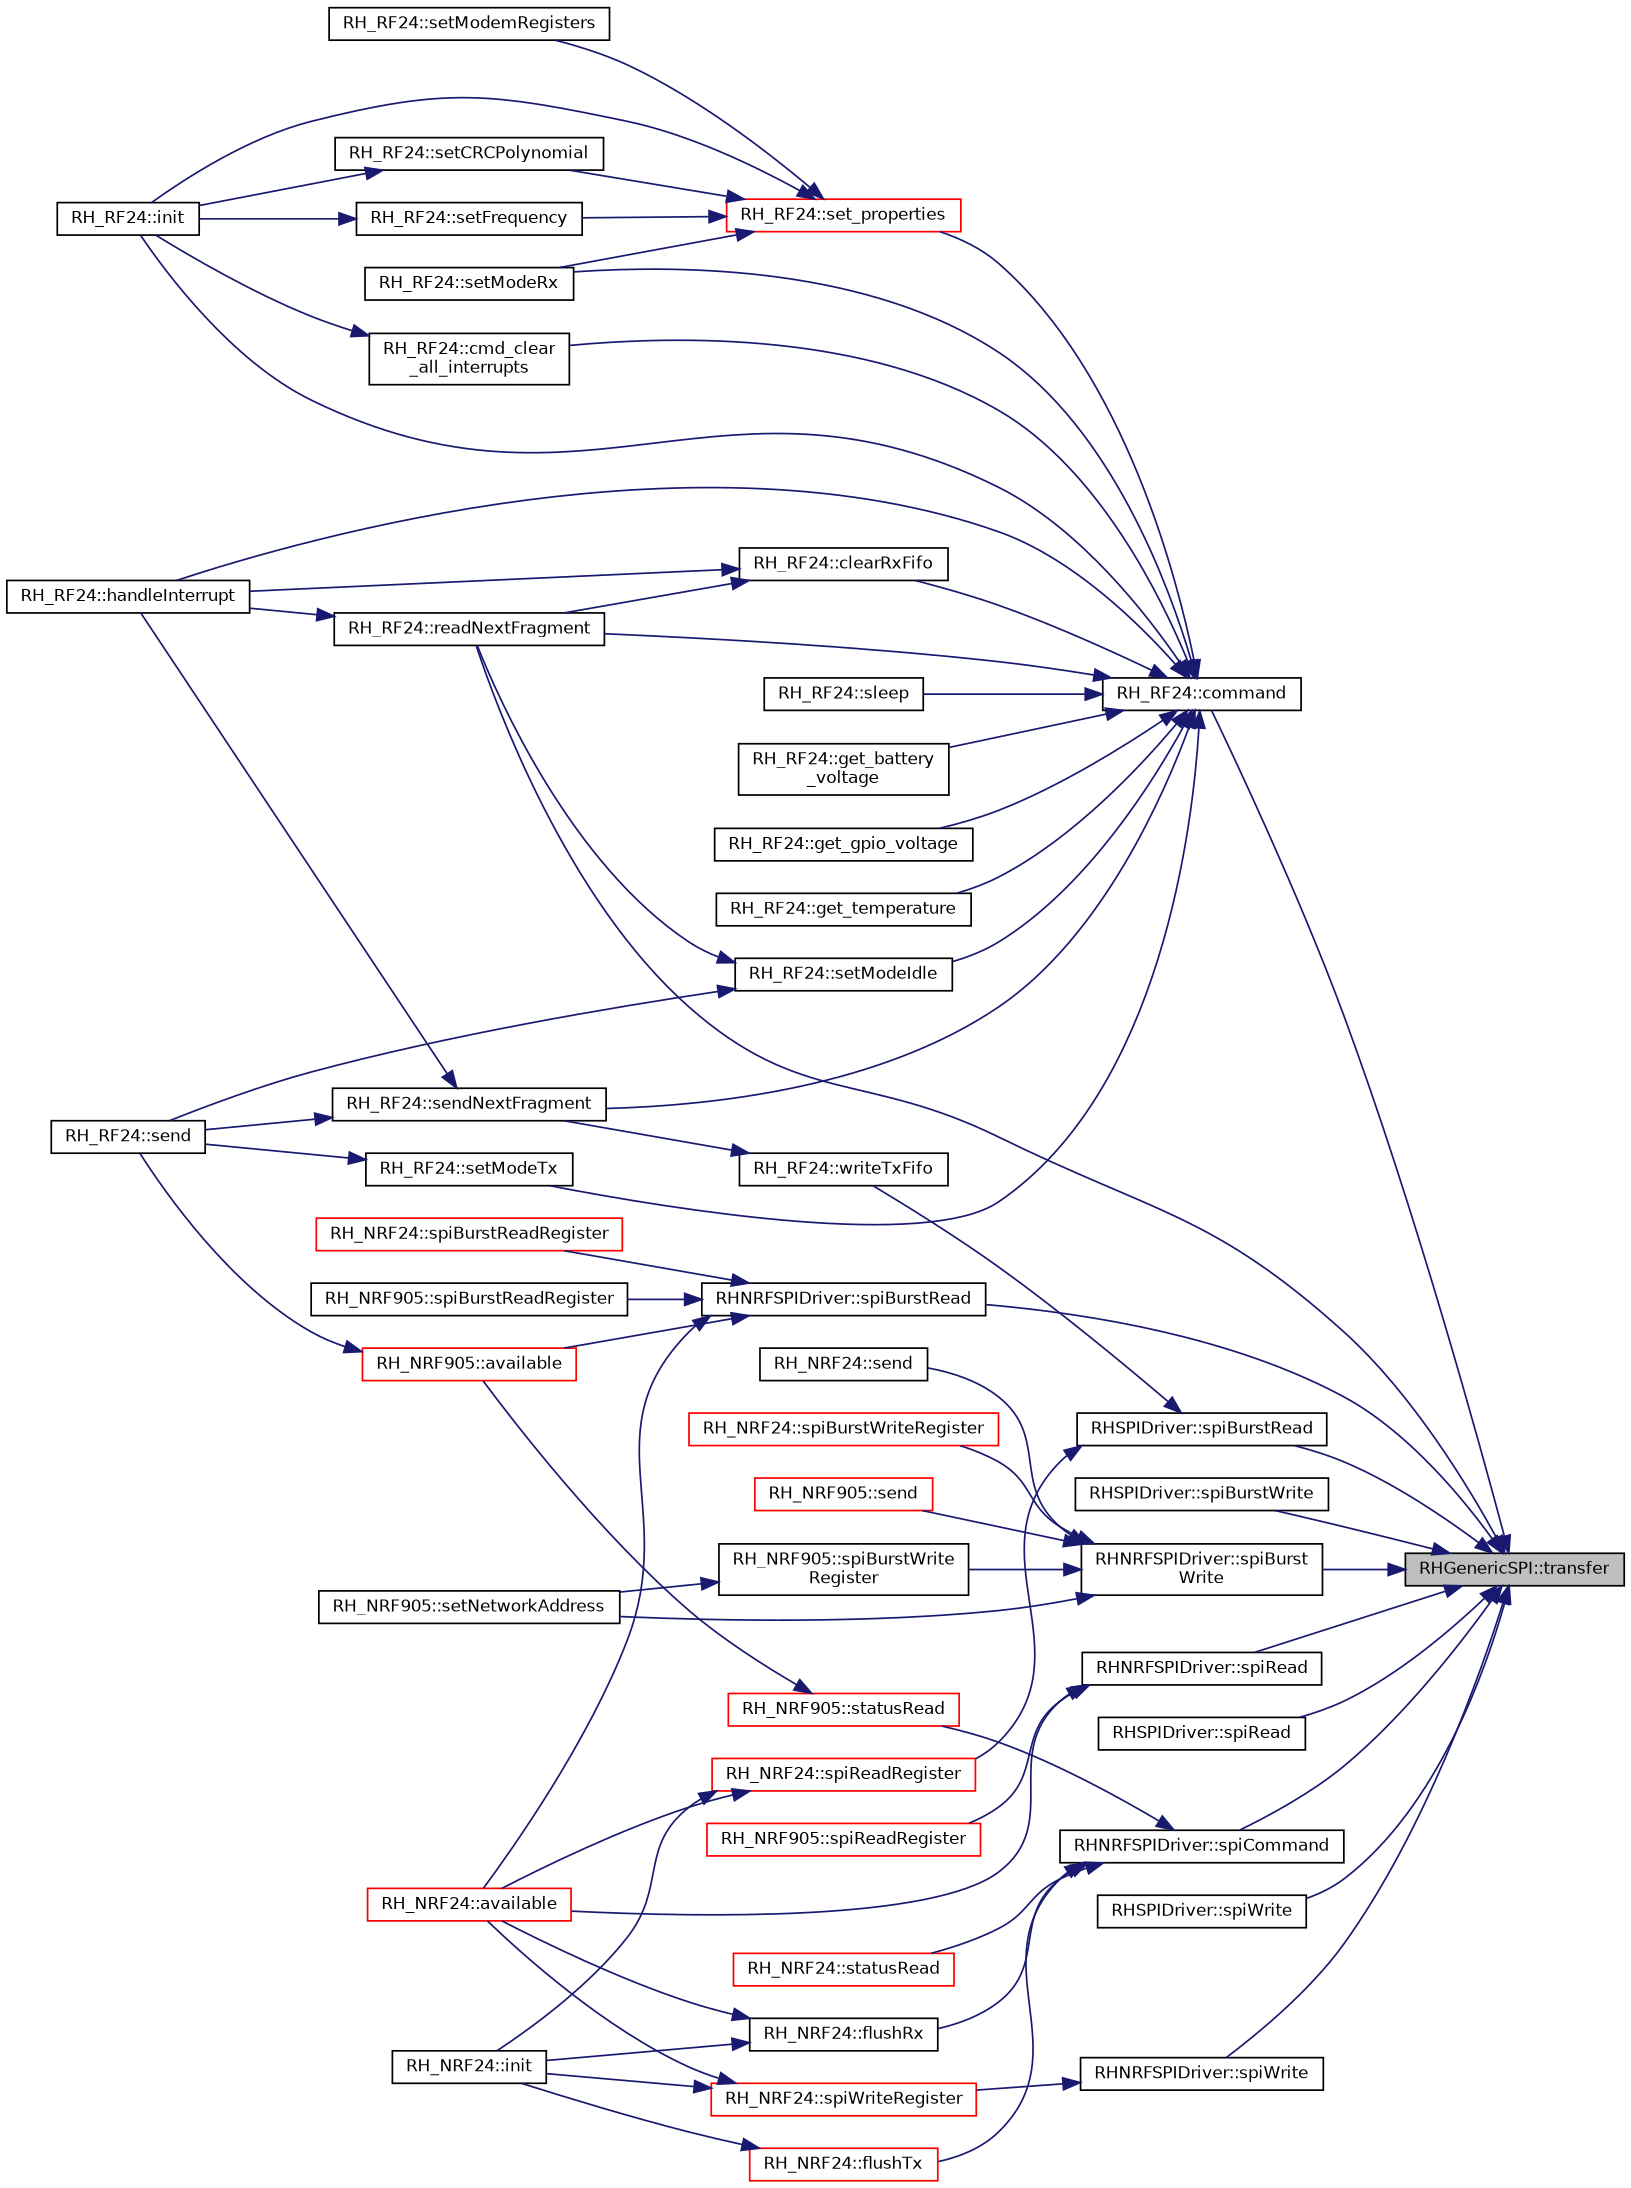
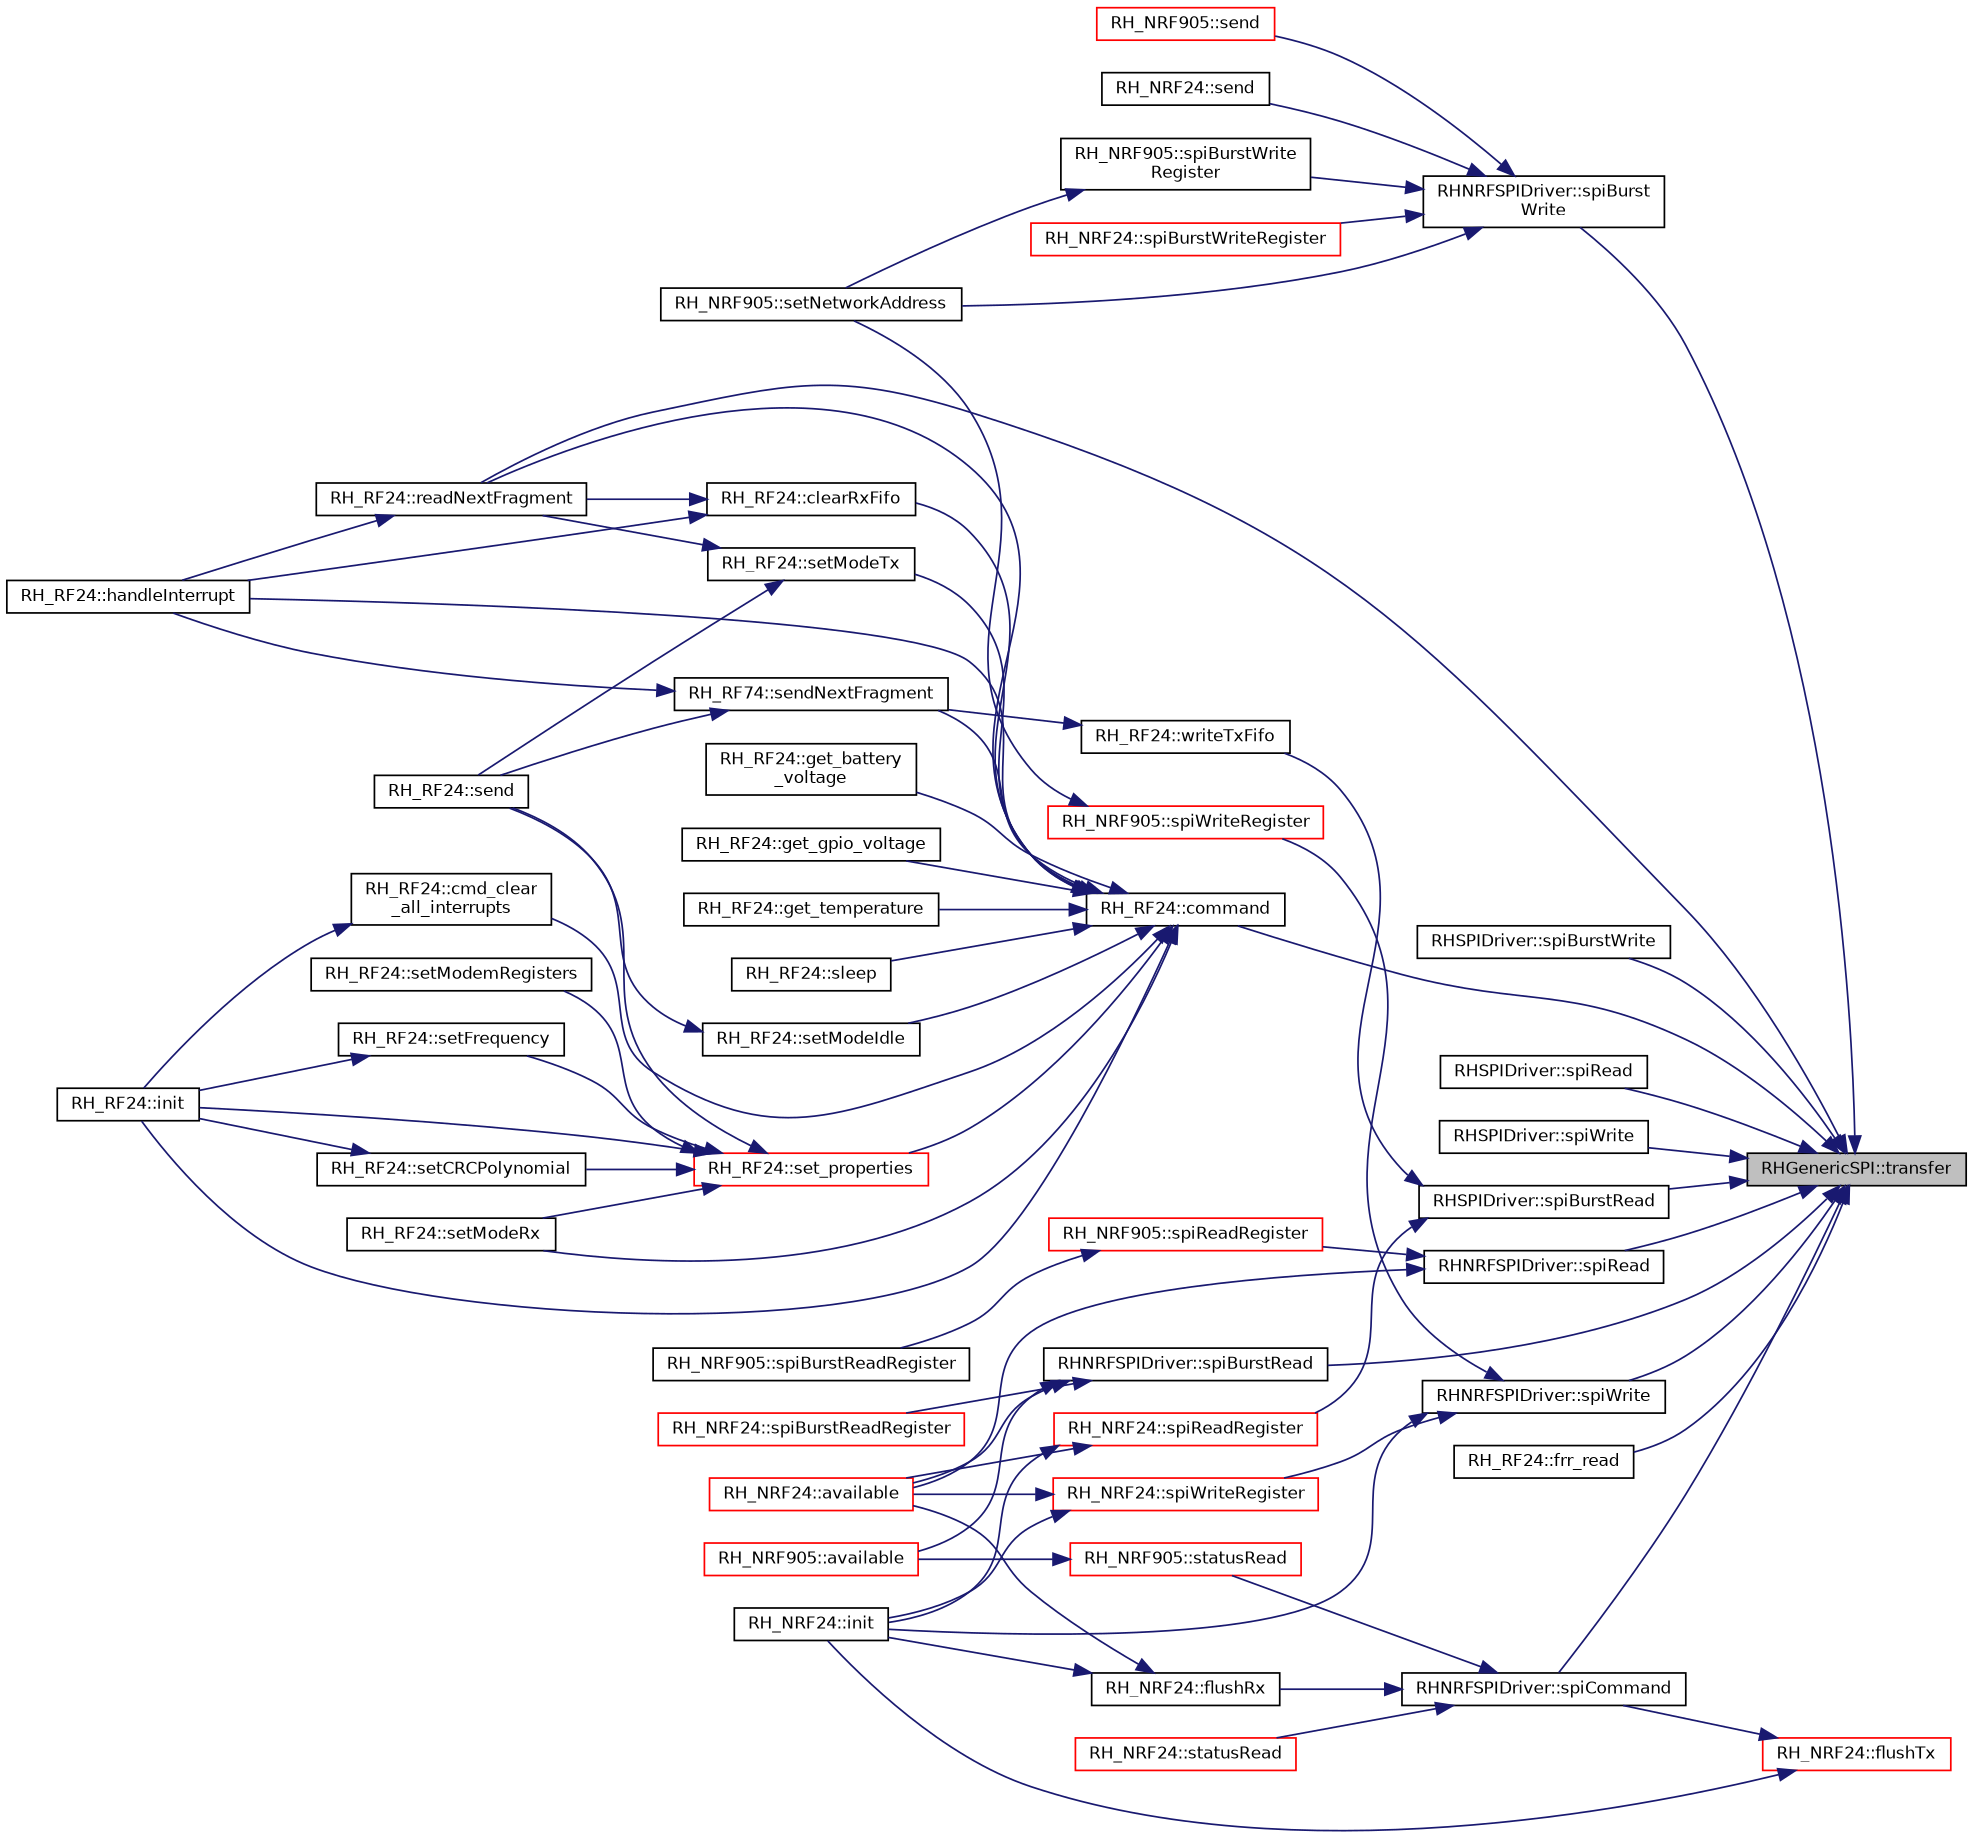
none -> (1186, 822)
(572, 823) -> (647, 535)
(469, 1104) -> (811, 694)
(229, 1266) -> (624, 979)
(656, 1299) -> (994, 1306)
none -> (1544, 1462)
none -> (1214, 1626)
(1032, 2034) -> (1692, 1720)
